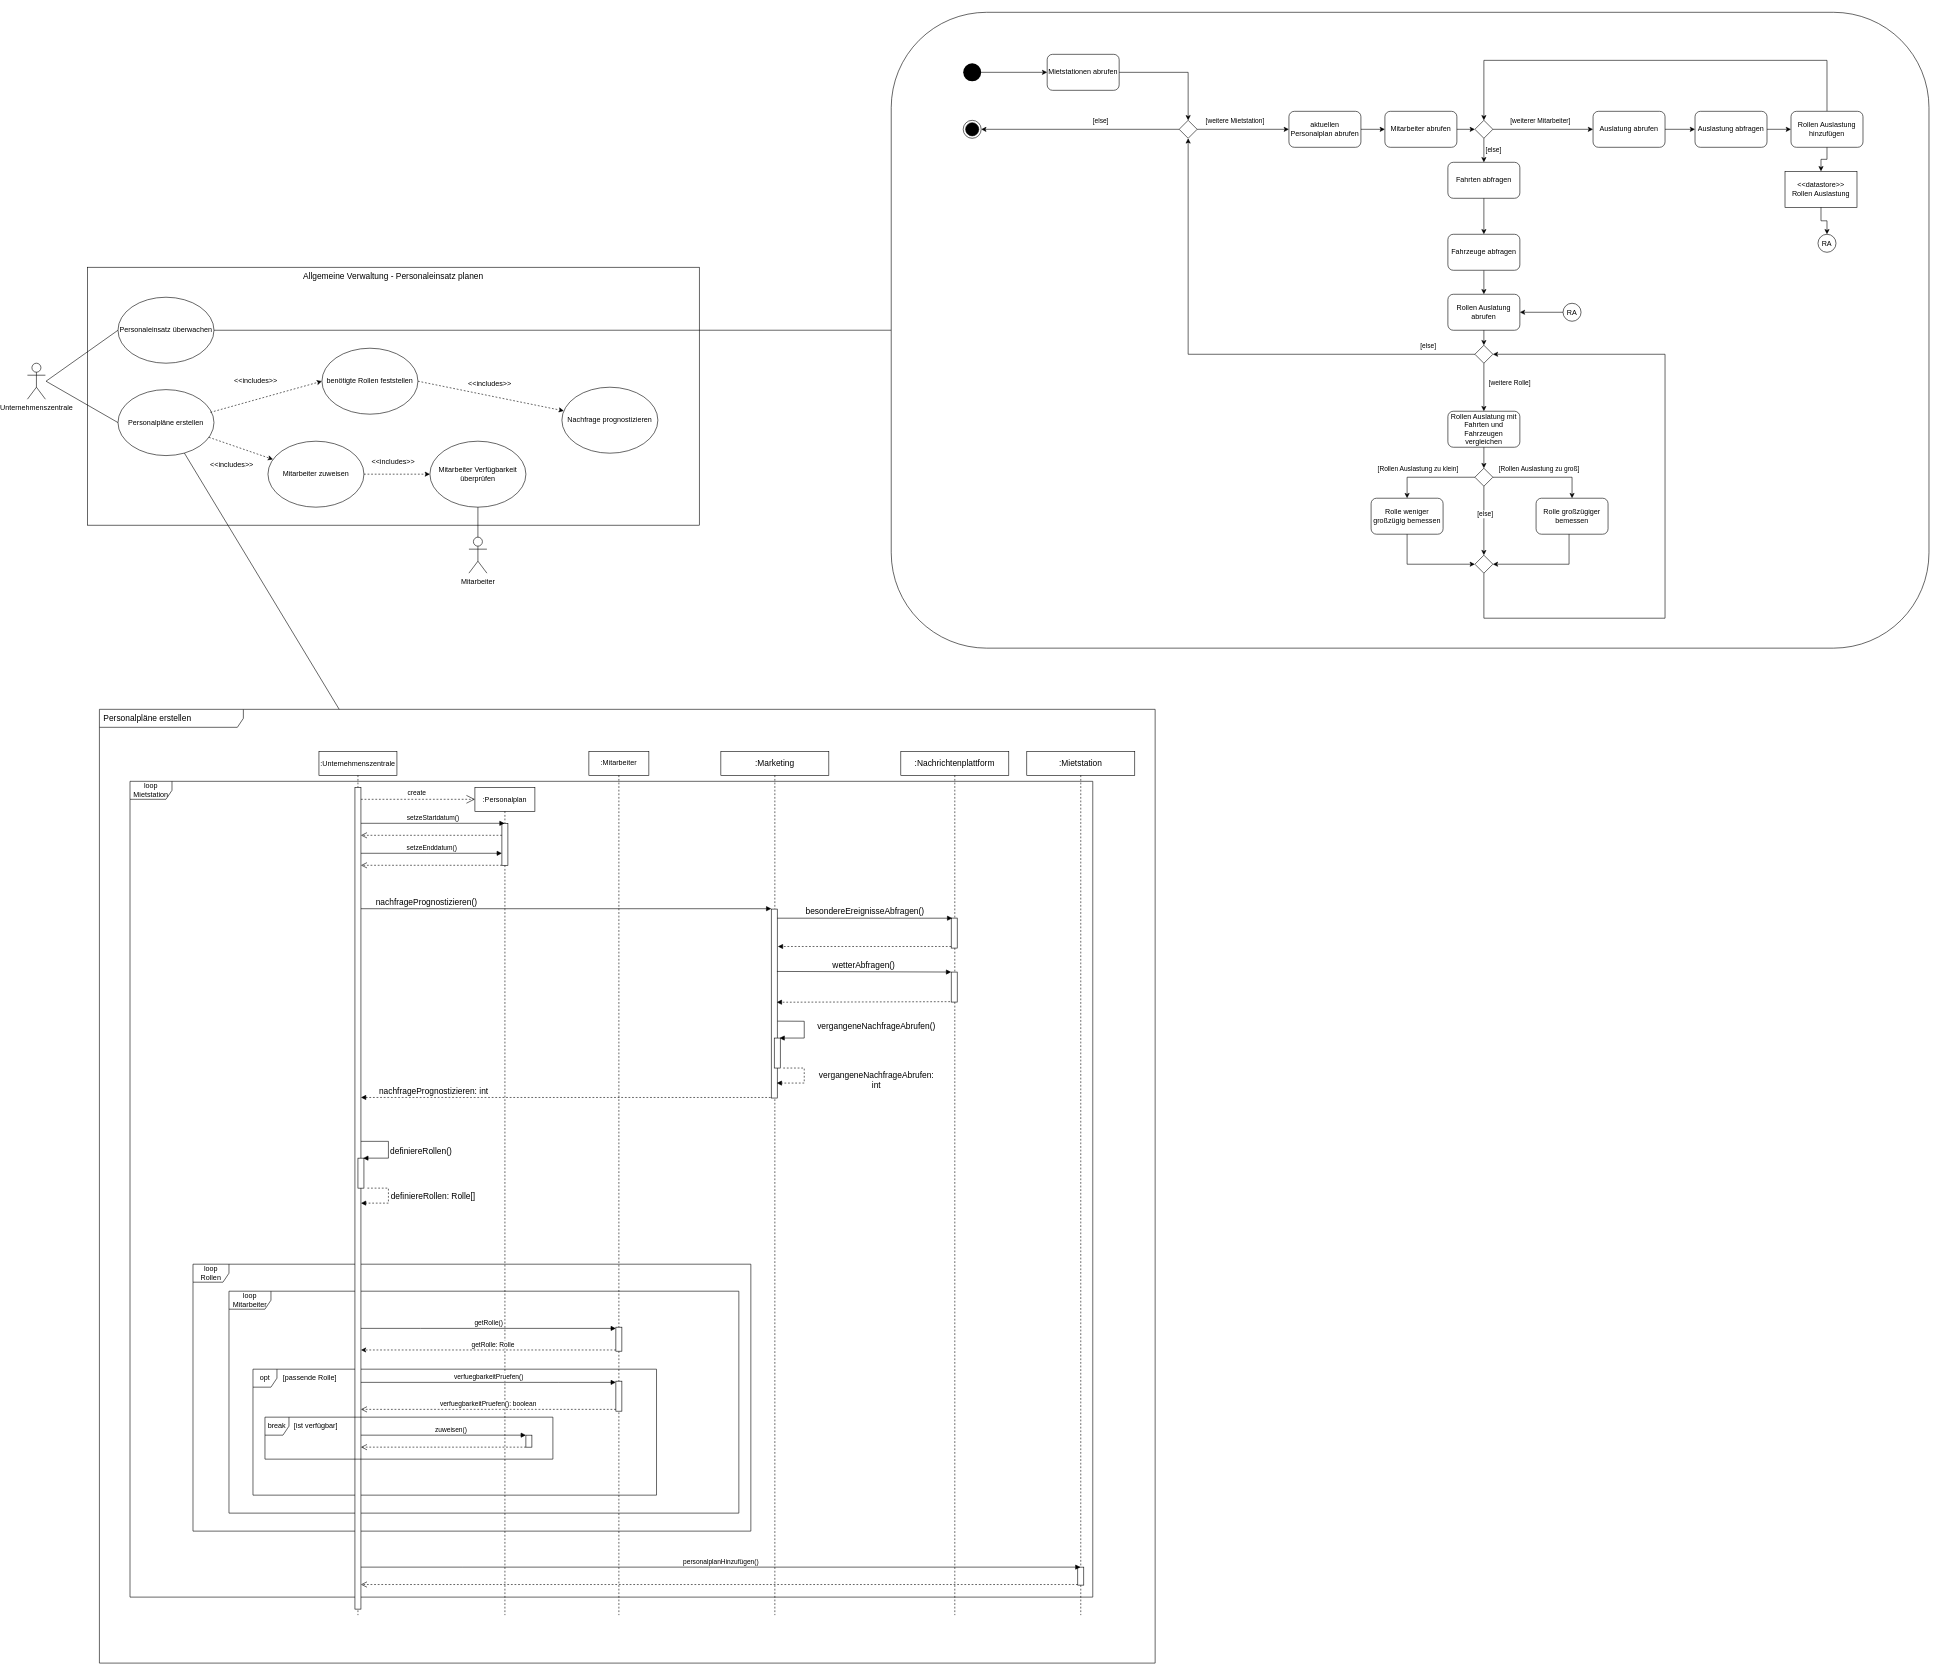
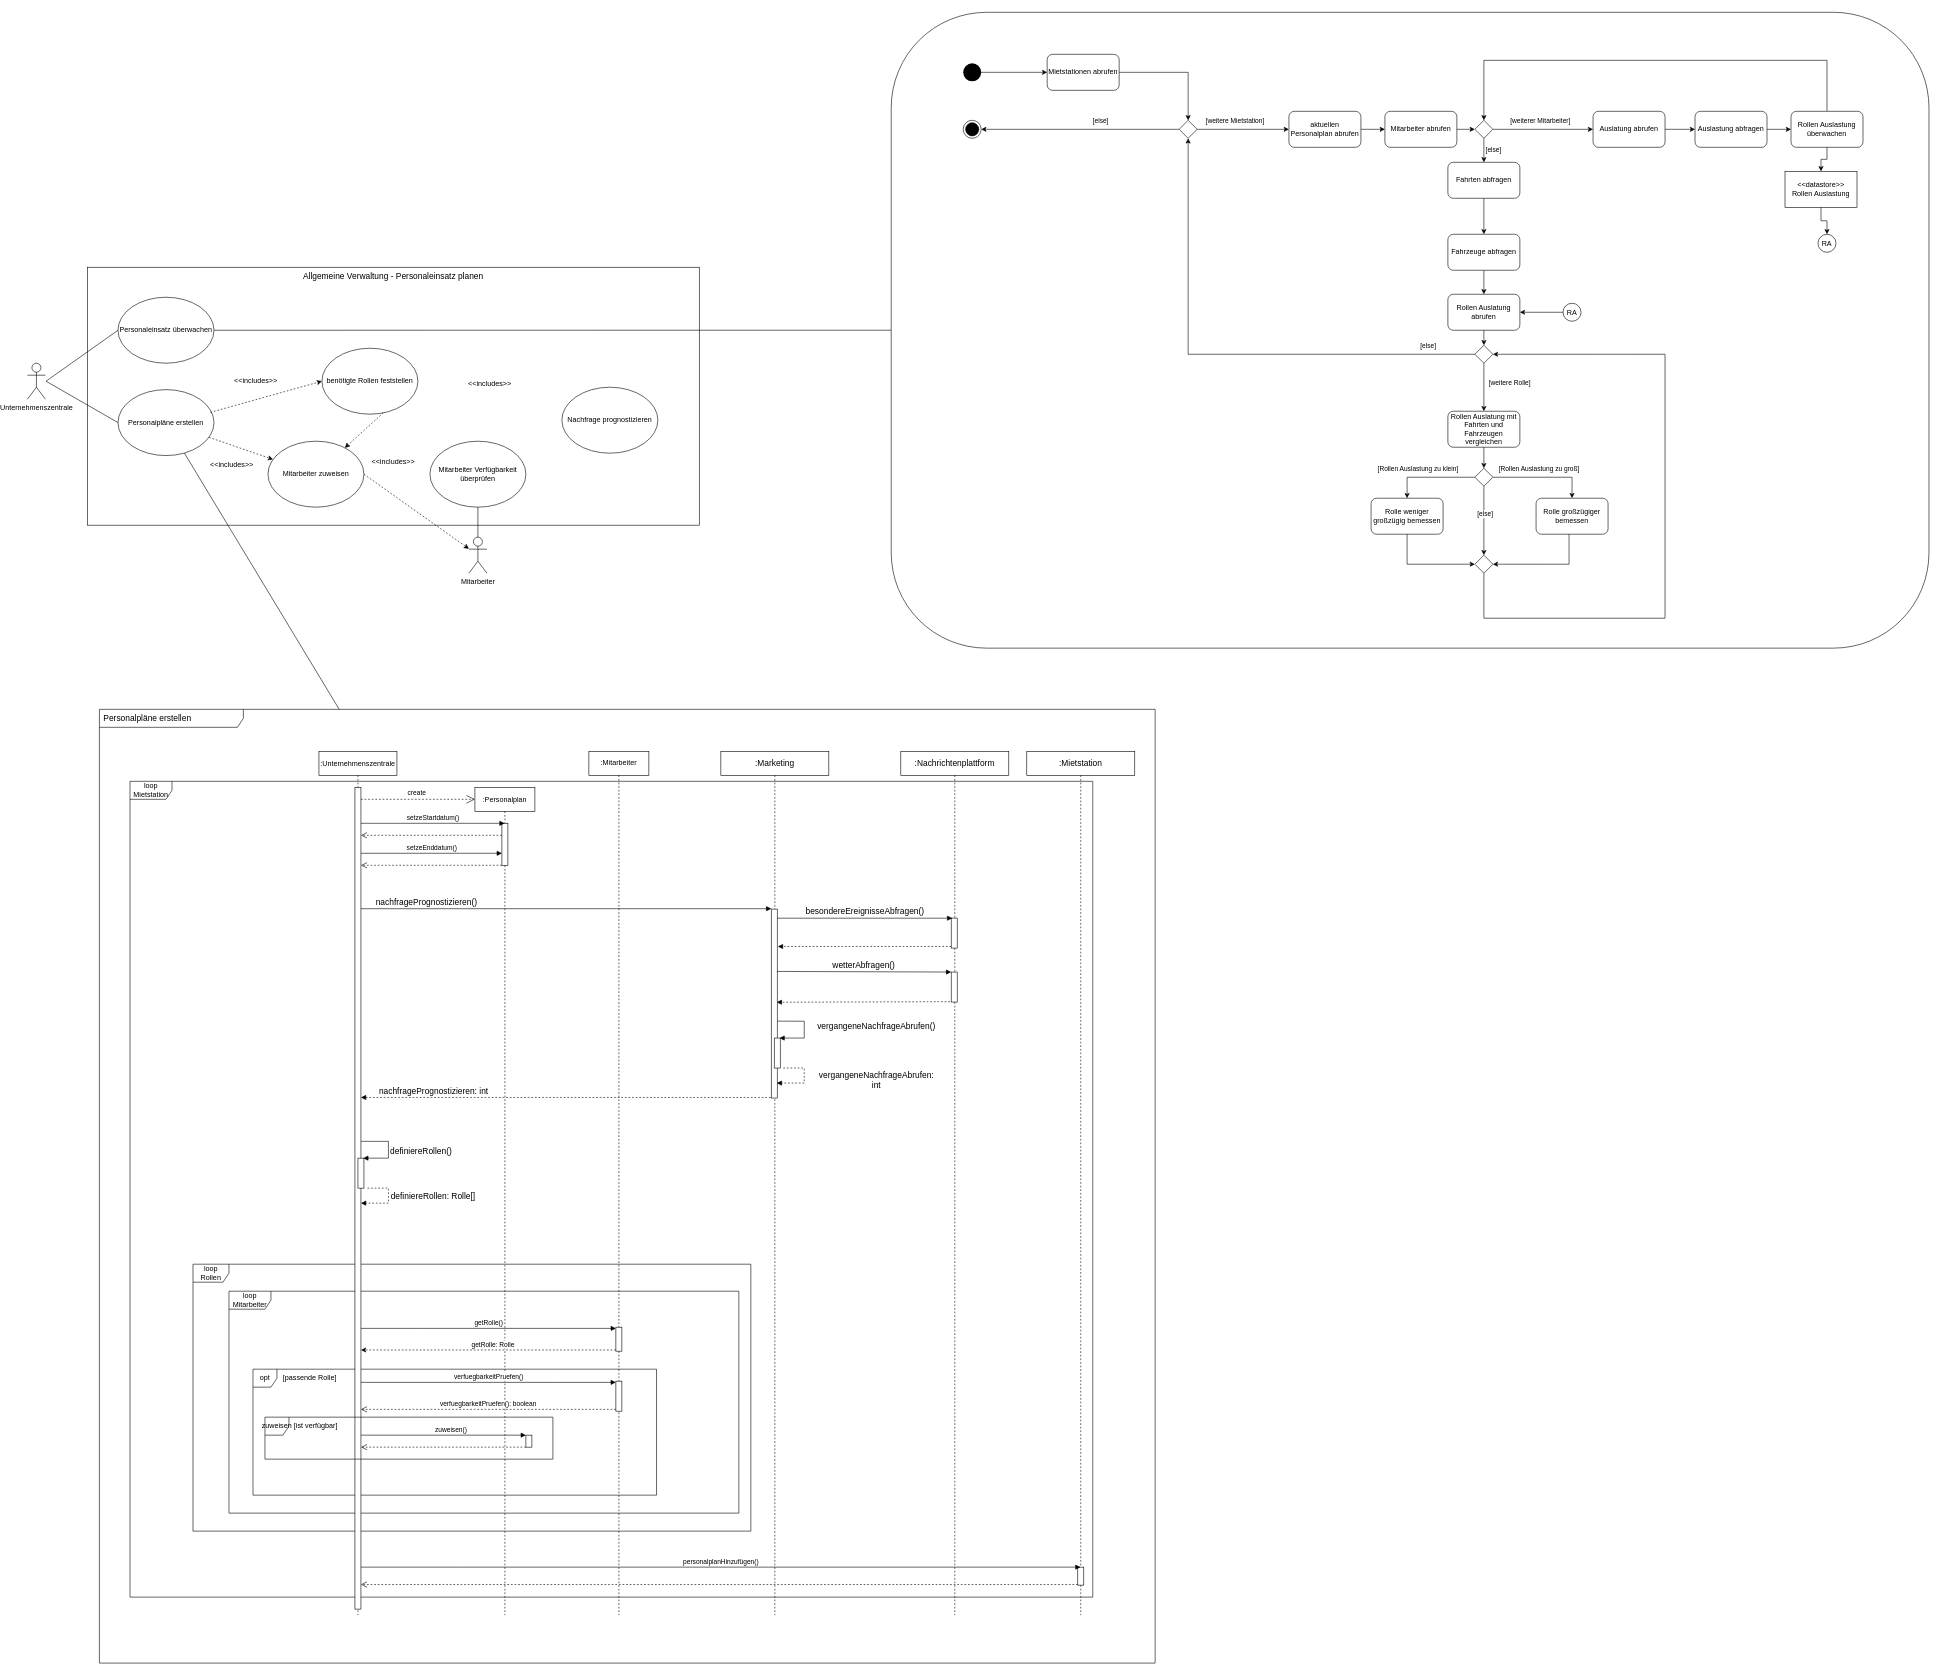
(1827, 129) -> (1827, 129)
(550, 408) -> (368, 427)
(424, 474) -> (423, 516)
(277, 1427) -> (277, 1427)
